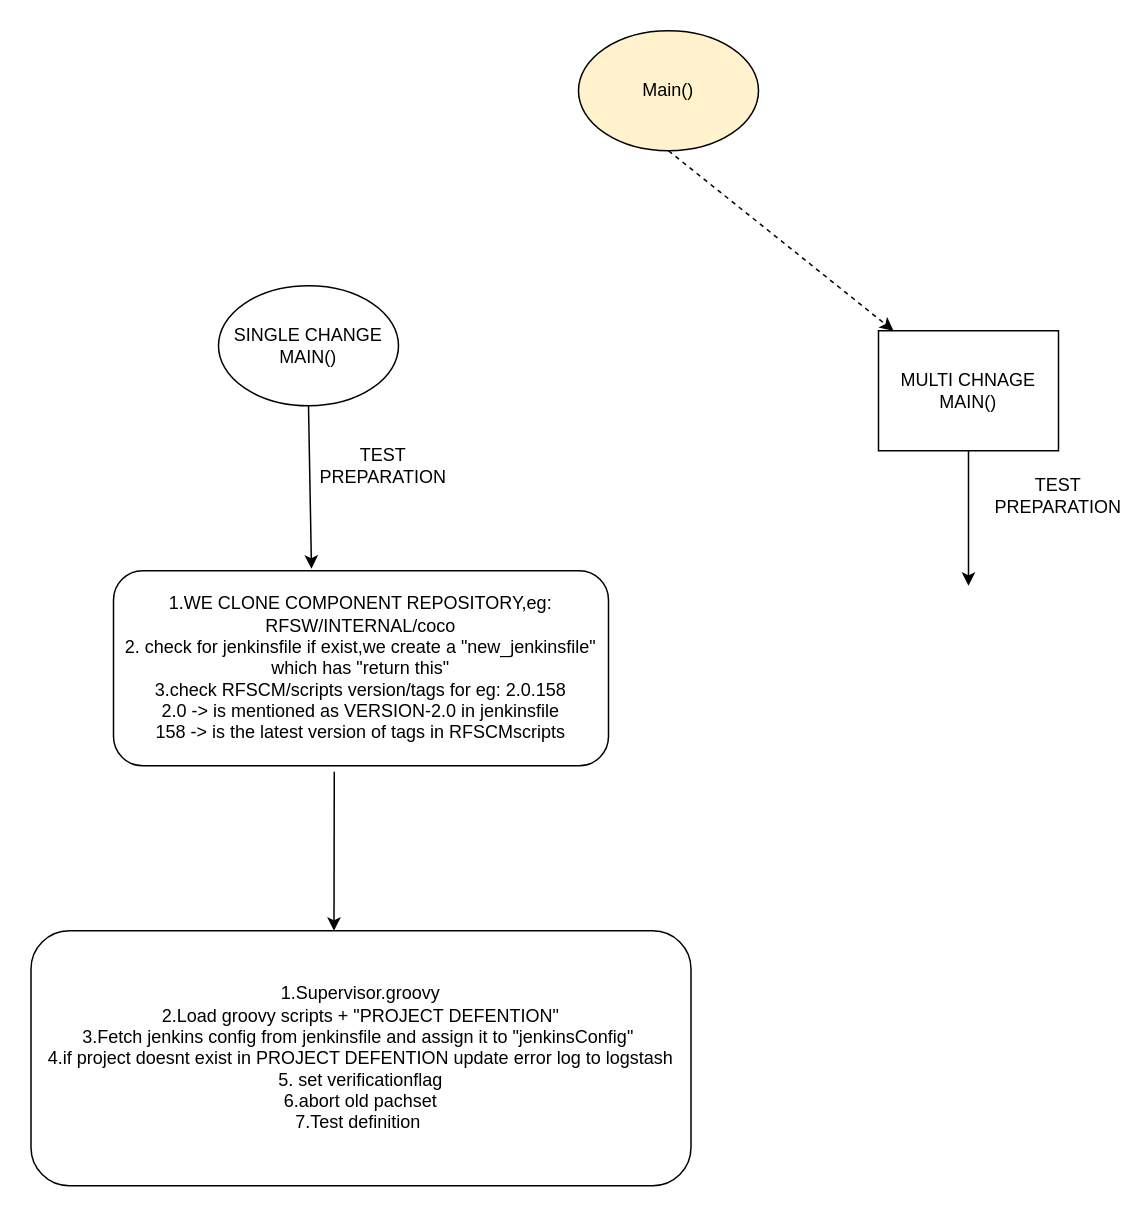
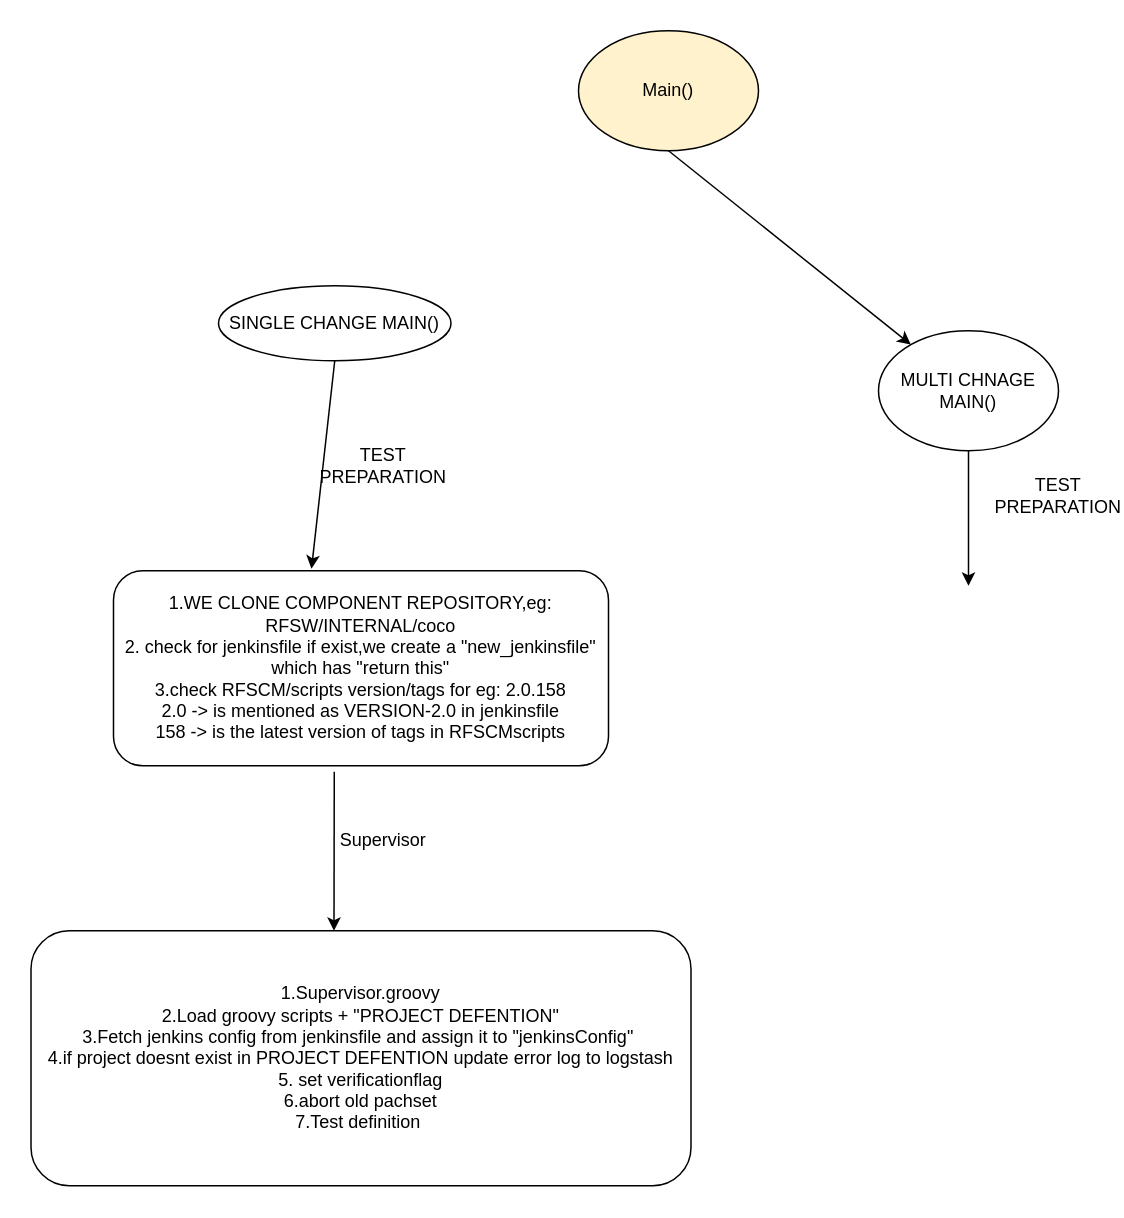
(778, 238) -> (786, 245)
(308, 346) -> (335, 323)
(968, 391) -> (968, 391)
none -> (383, 841)
